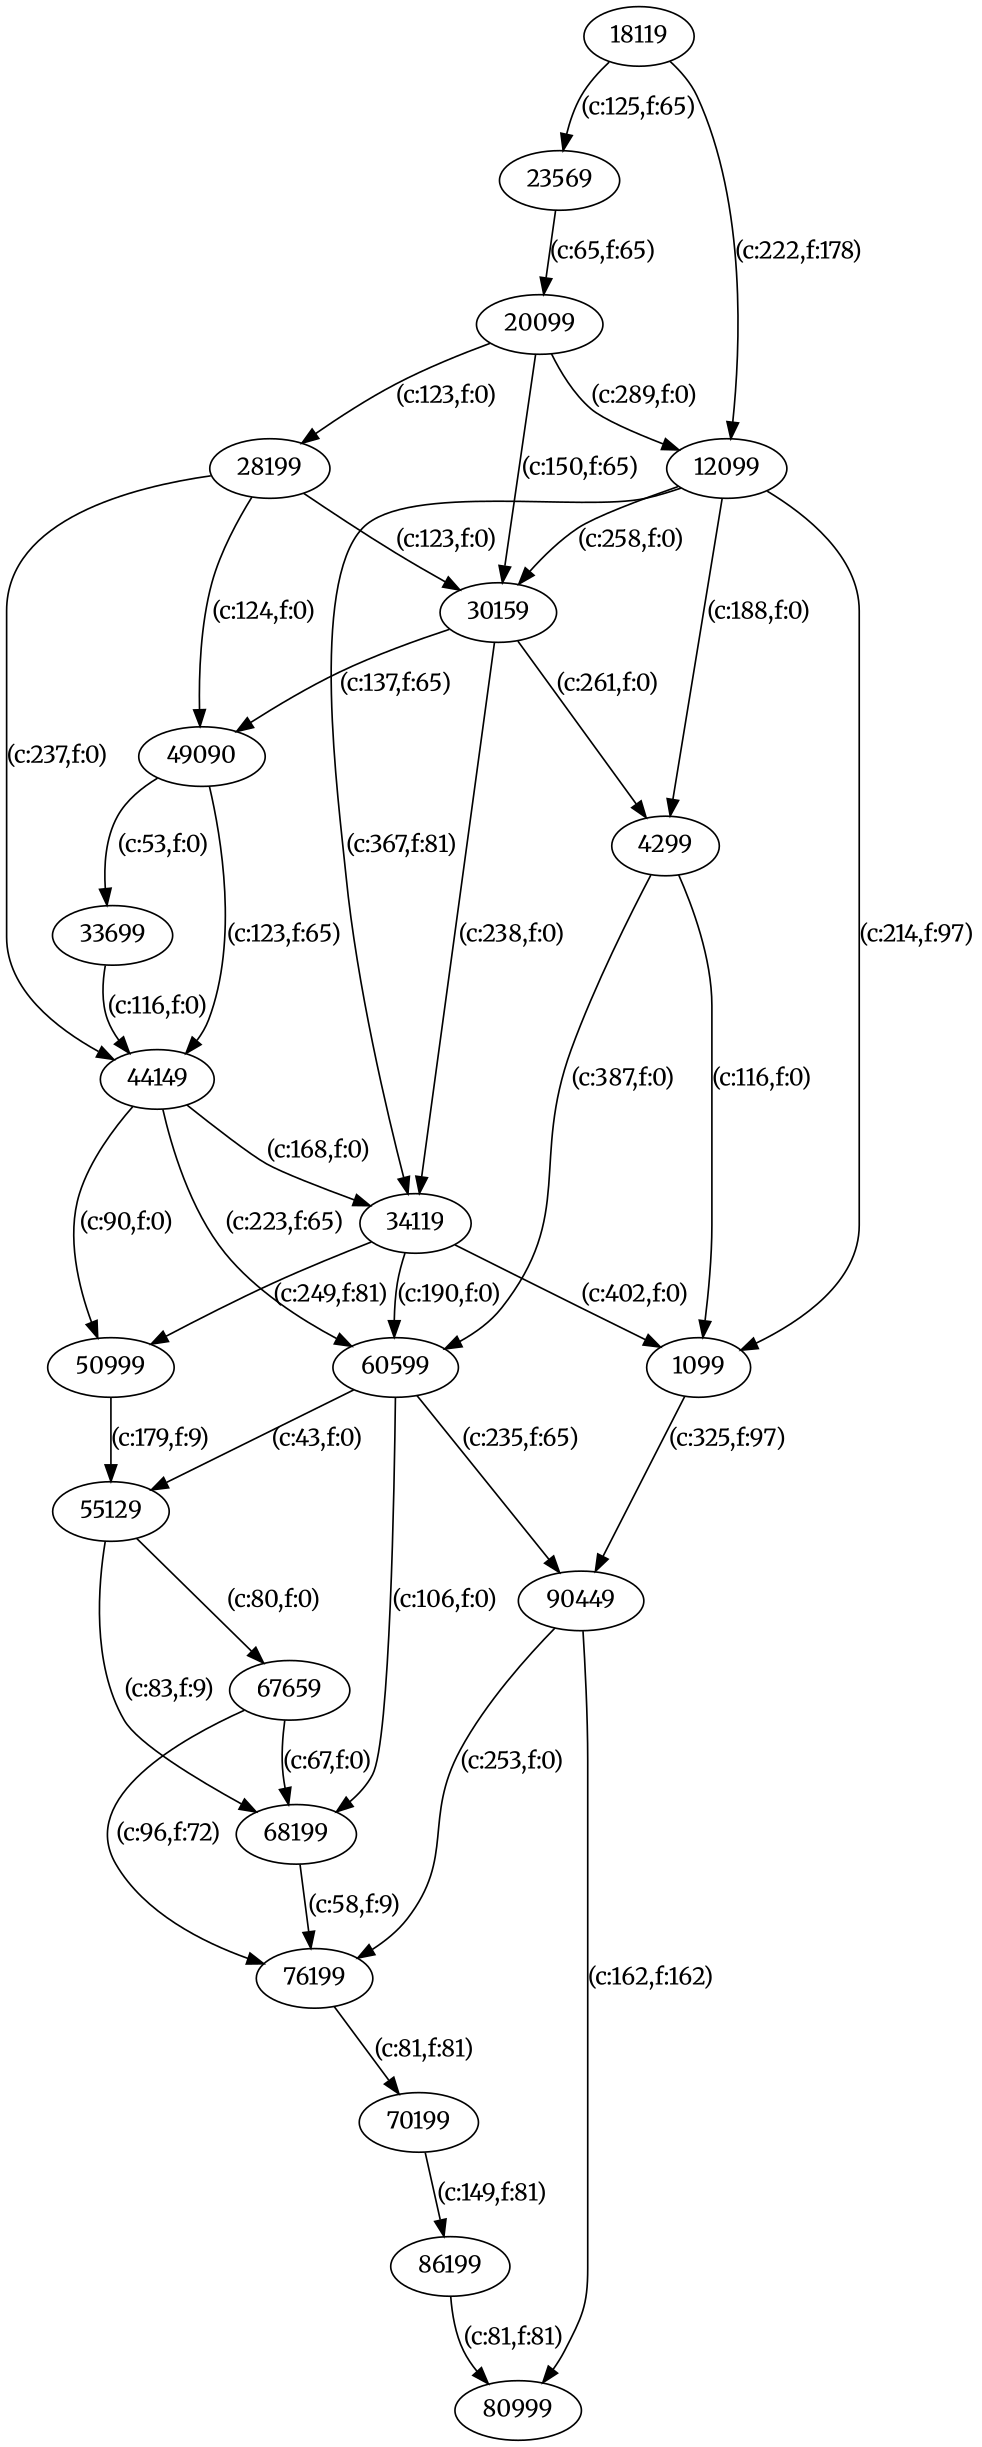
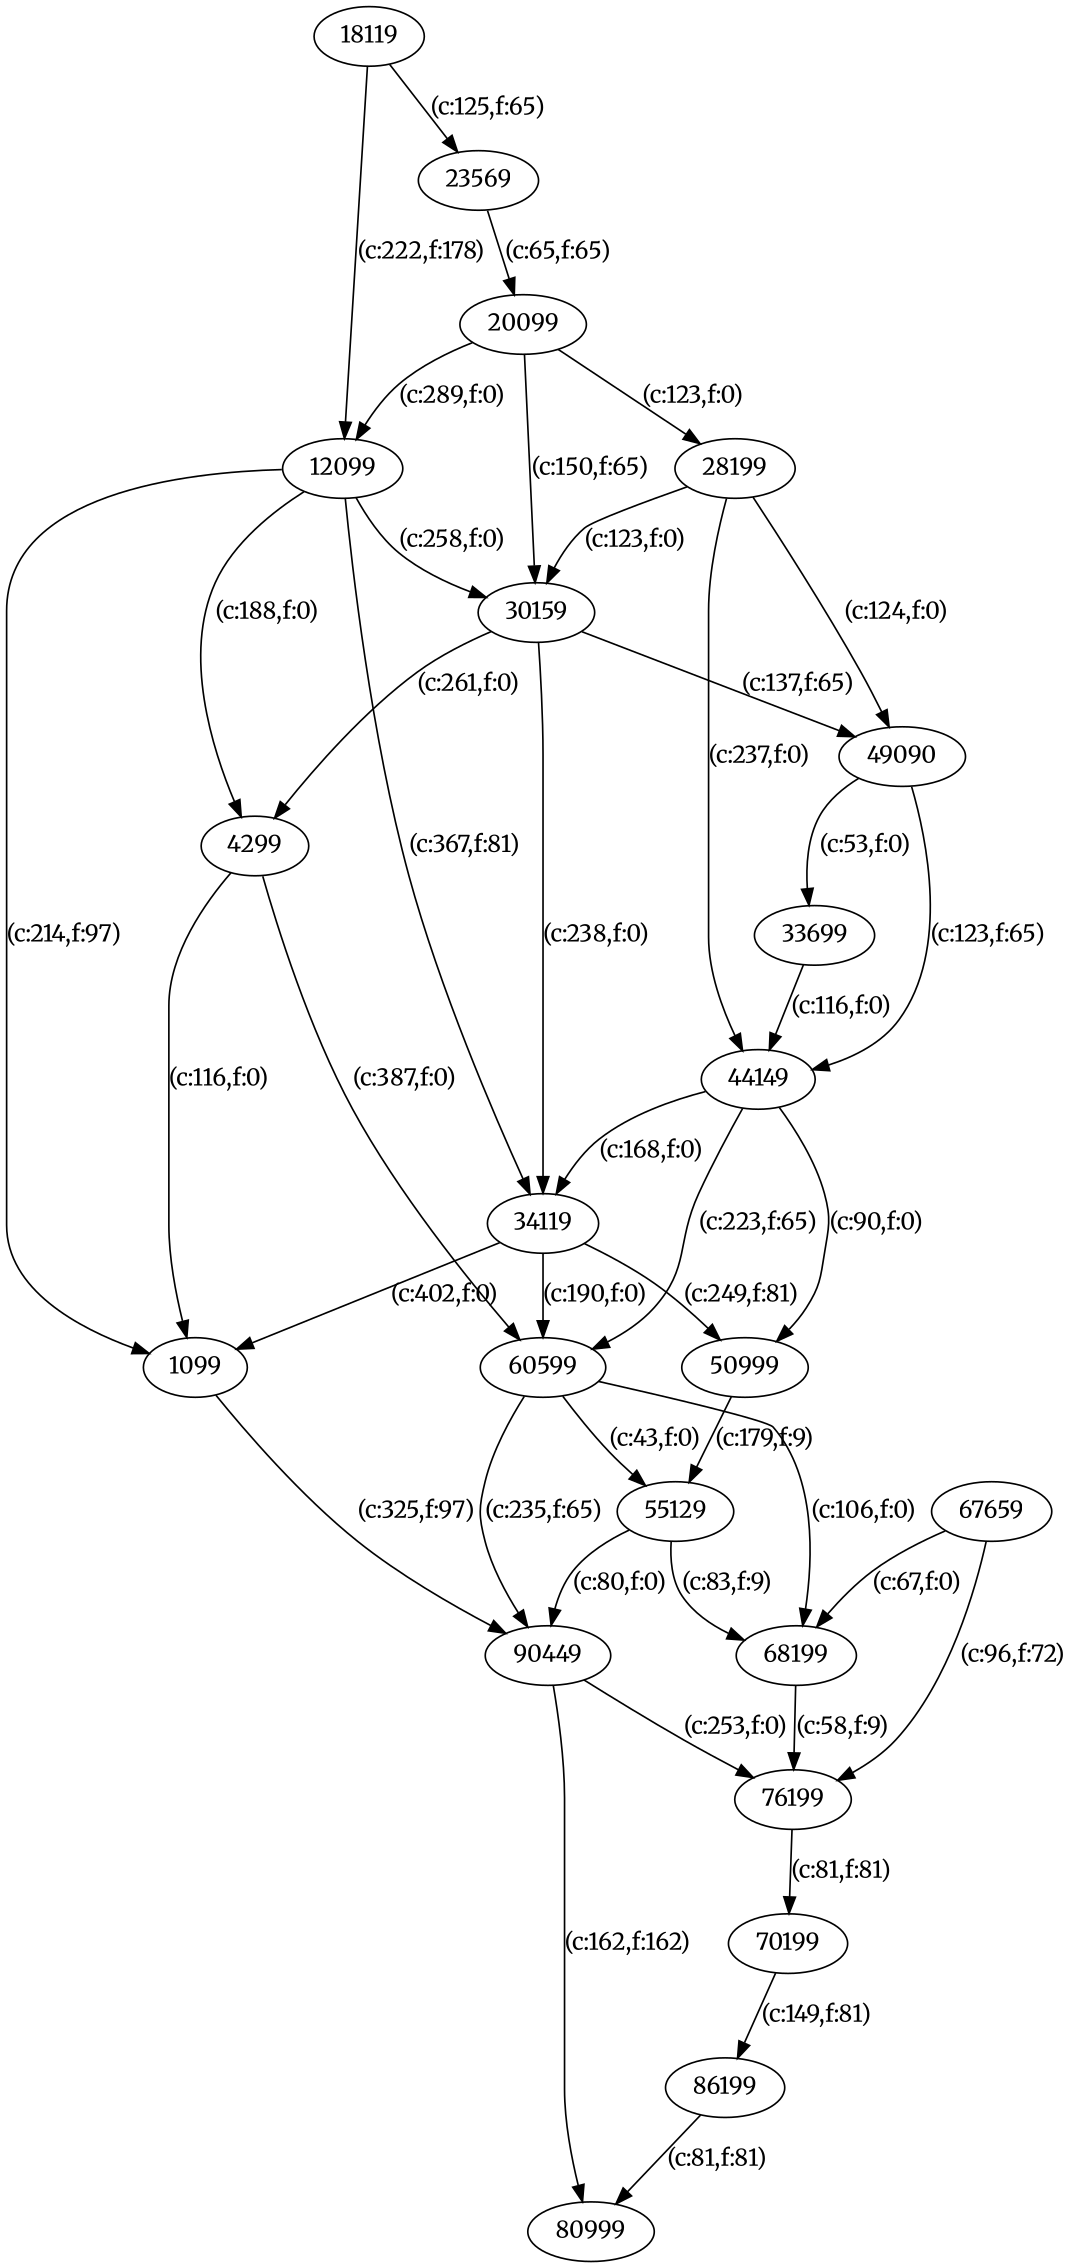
(194, 1595) -> (582, 1561)
